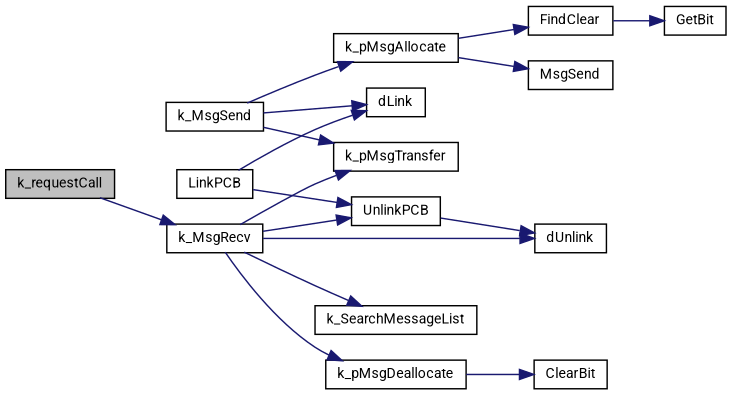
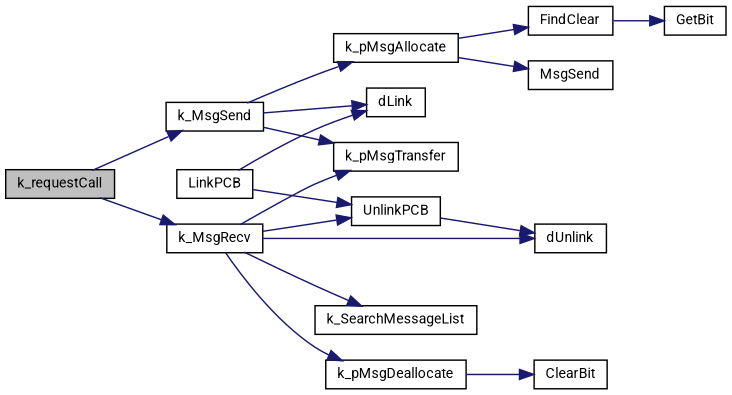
none -> (130, 154)
